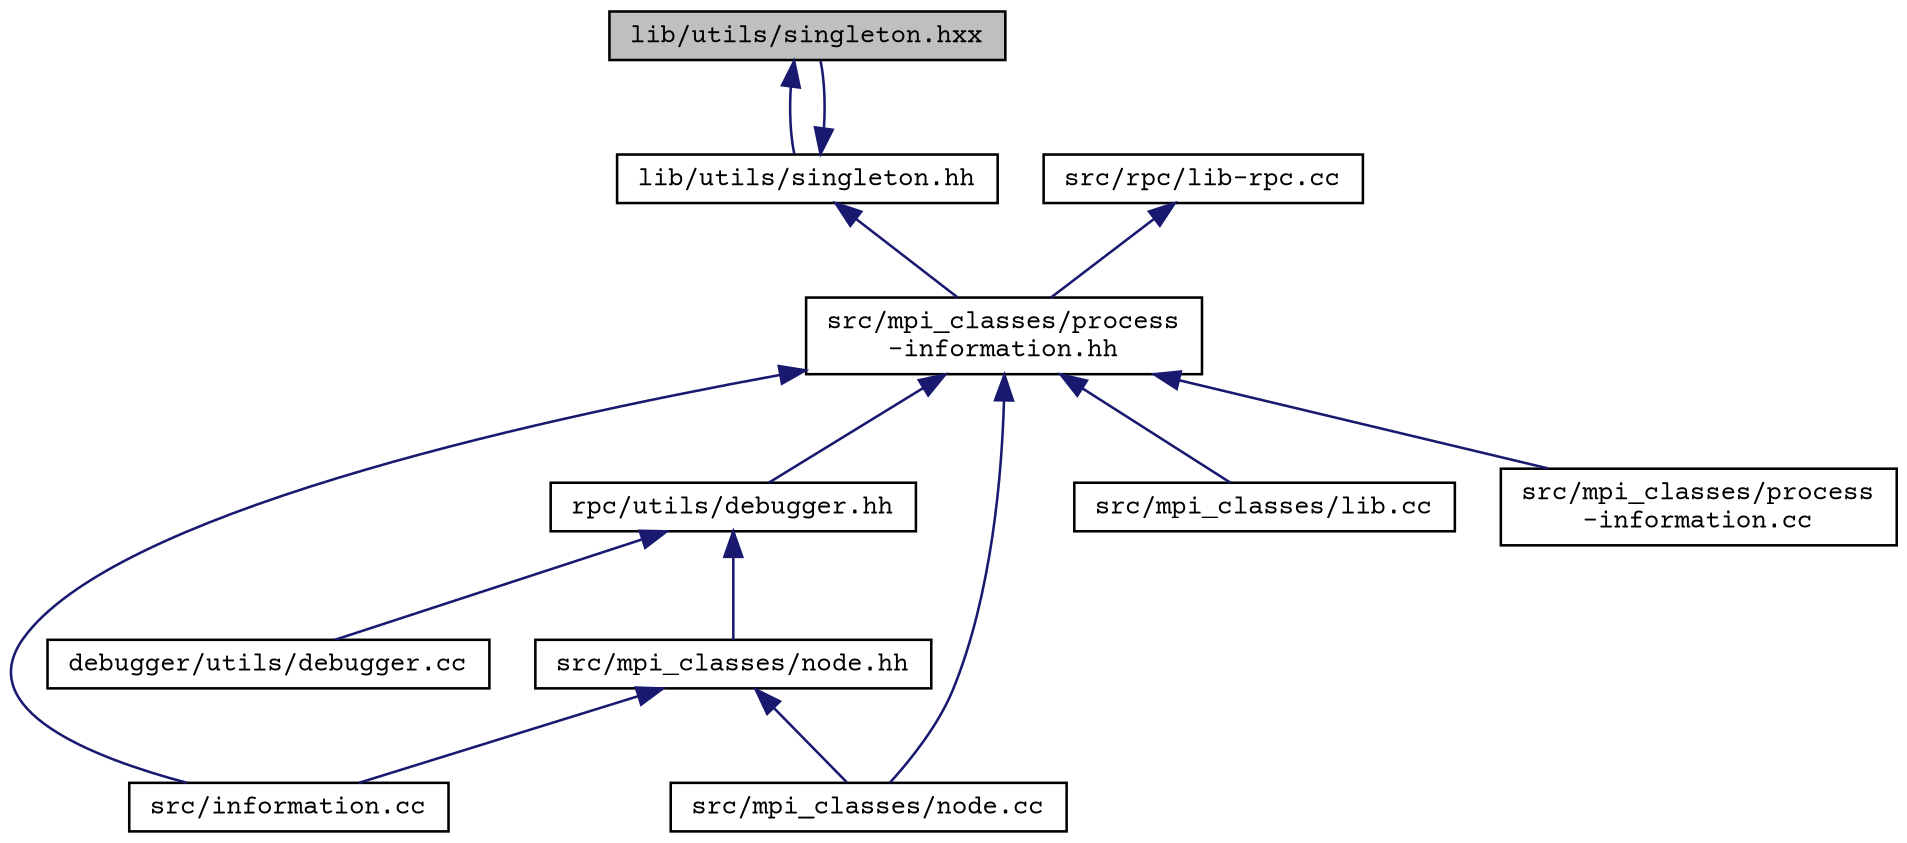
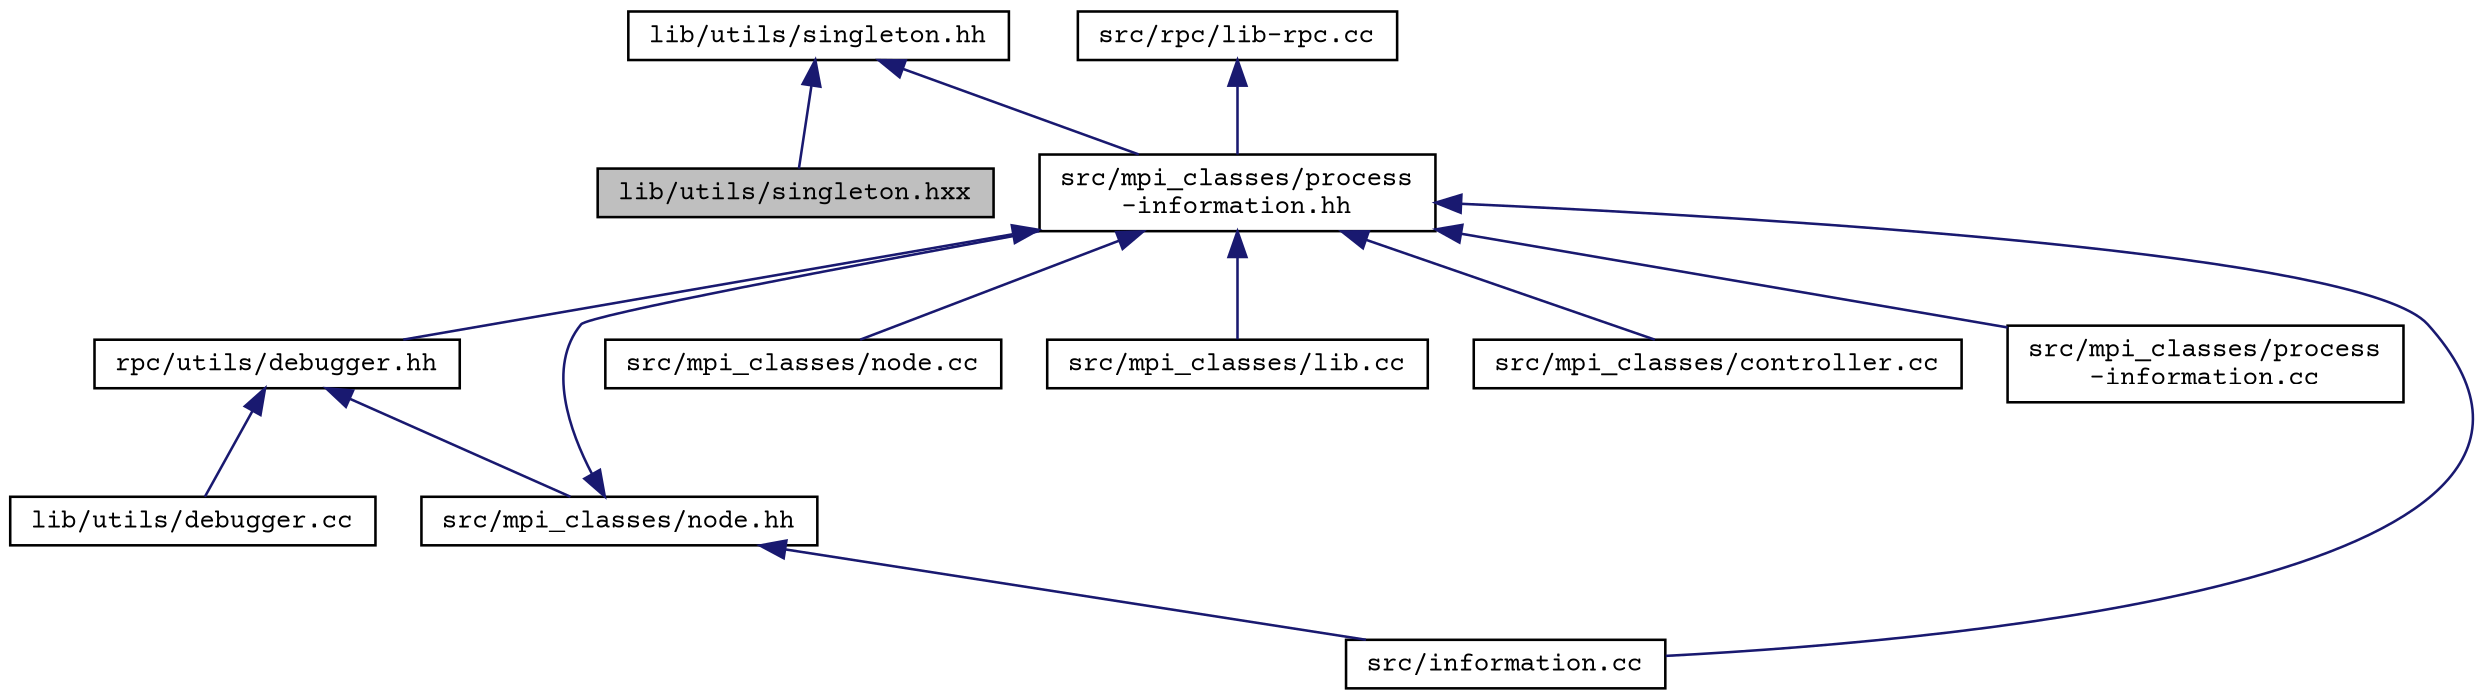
(790, 120) -> none
none -> (1718, 364)
(268, 664) -> (193, 521)
(810, 745) -> (580, 326)
